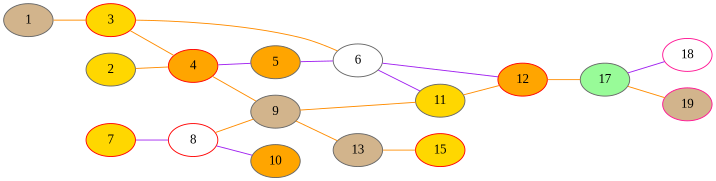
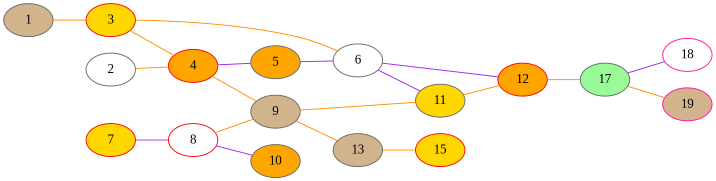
(111, 70) -> (111, 70)
